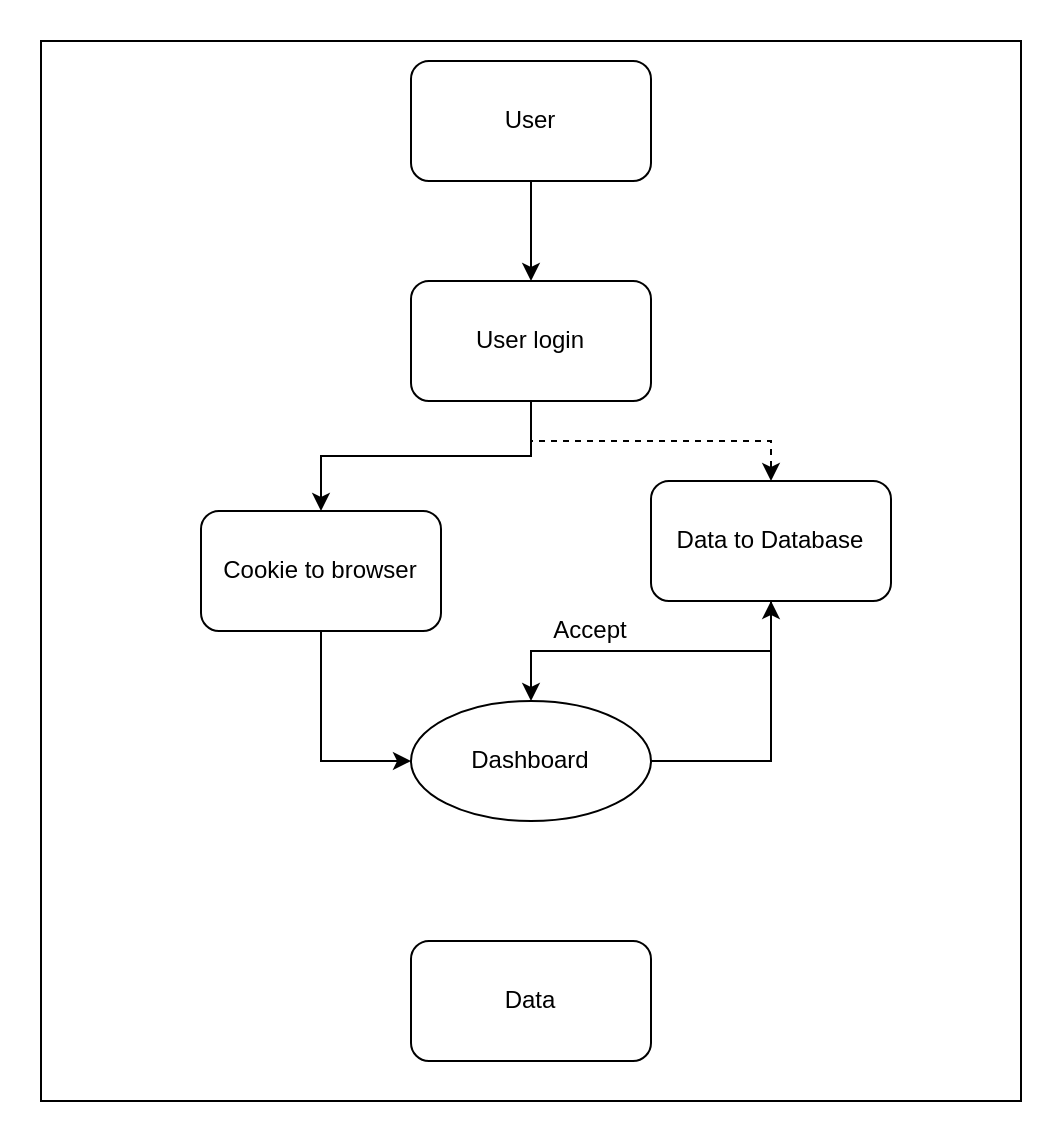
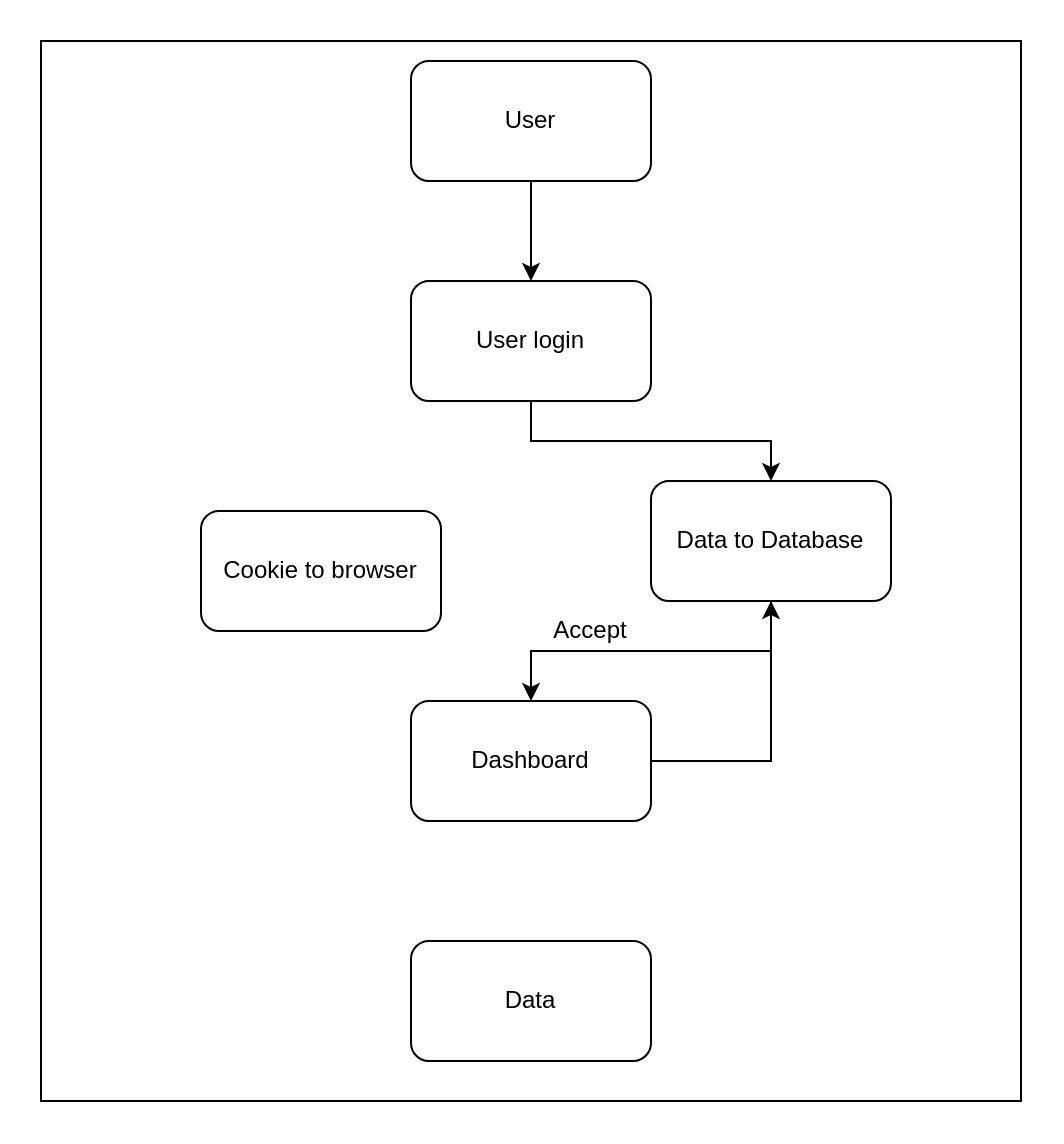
(663, 441) -> (663, 441)
(411, 456) -> none
(321, 734) -> none
(531, 761) -> (531, 761)
